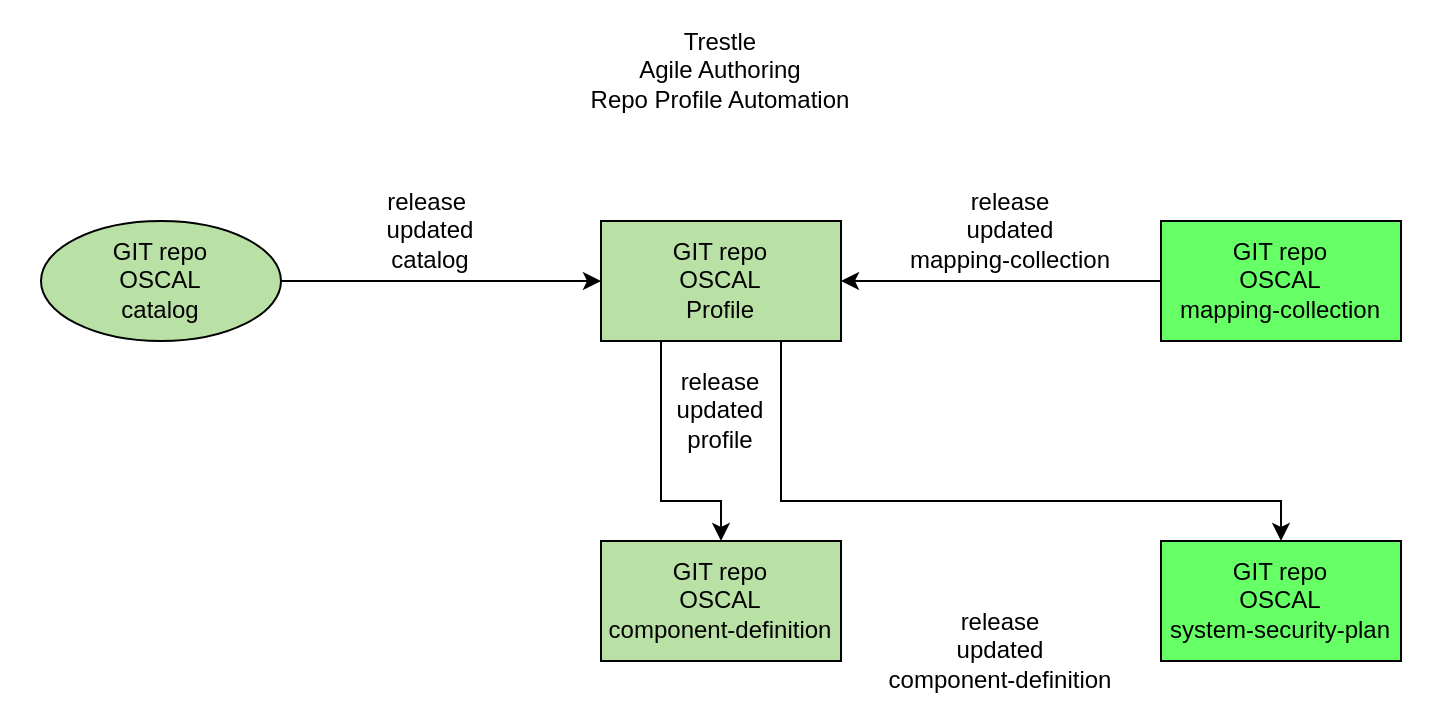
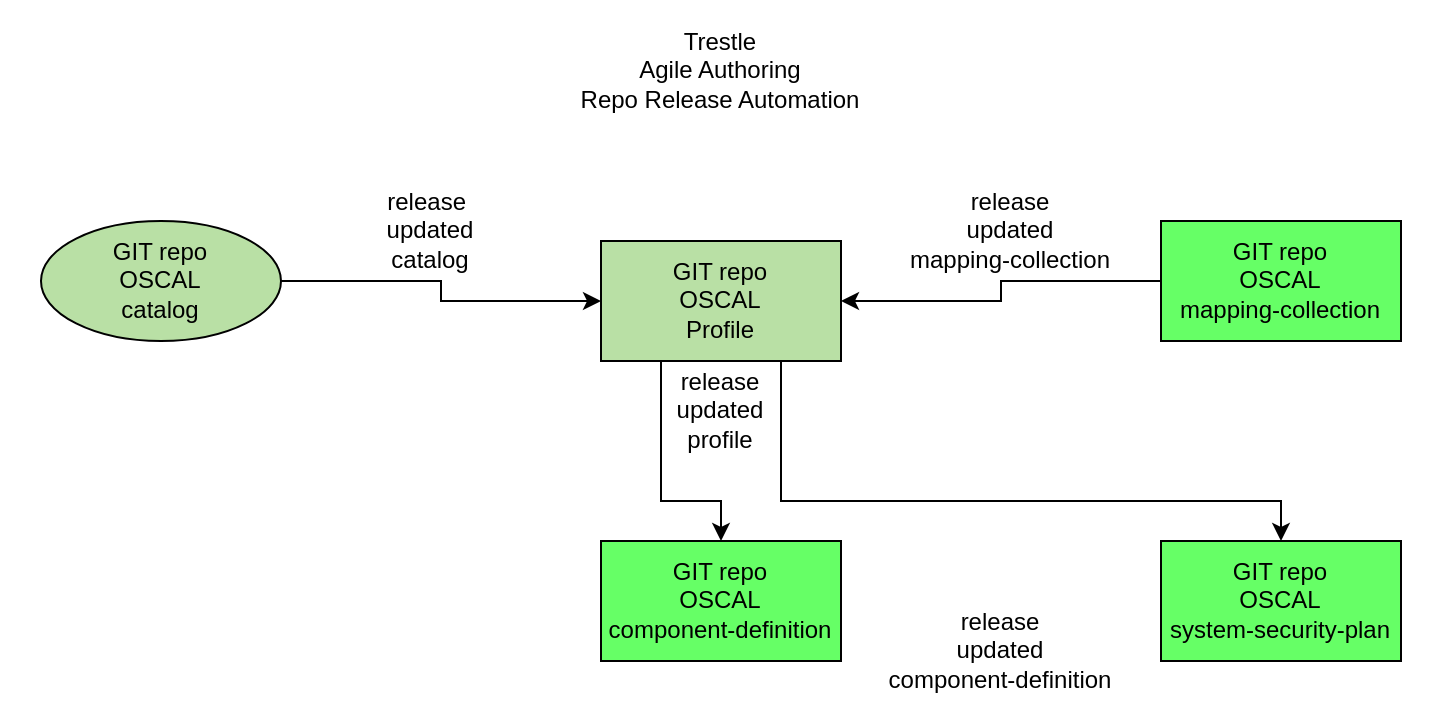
(721, 71) -> (721, 71)
(721, 281) -> (721, 301)
(721, 601) -> (721, 601)
